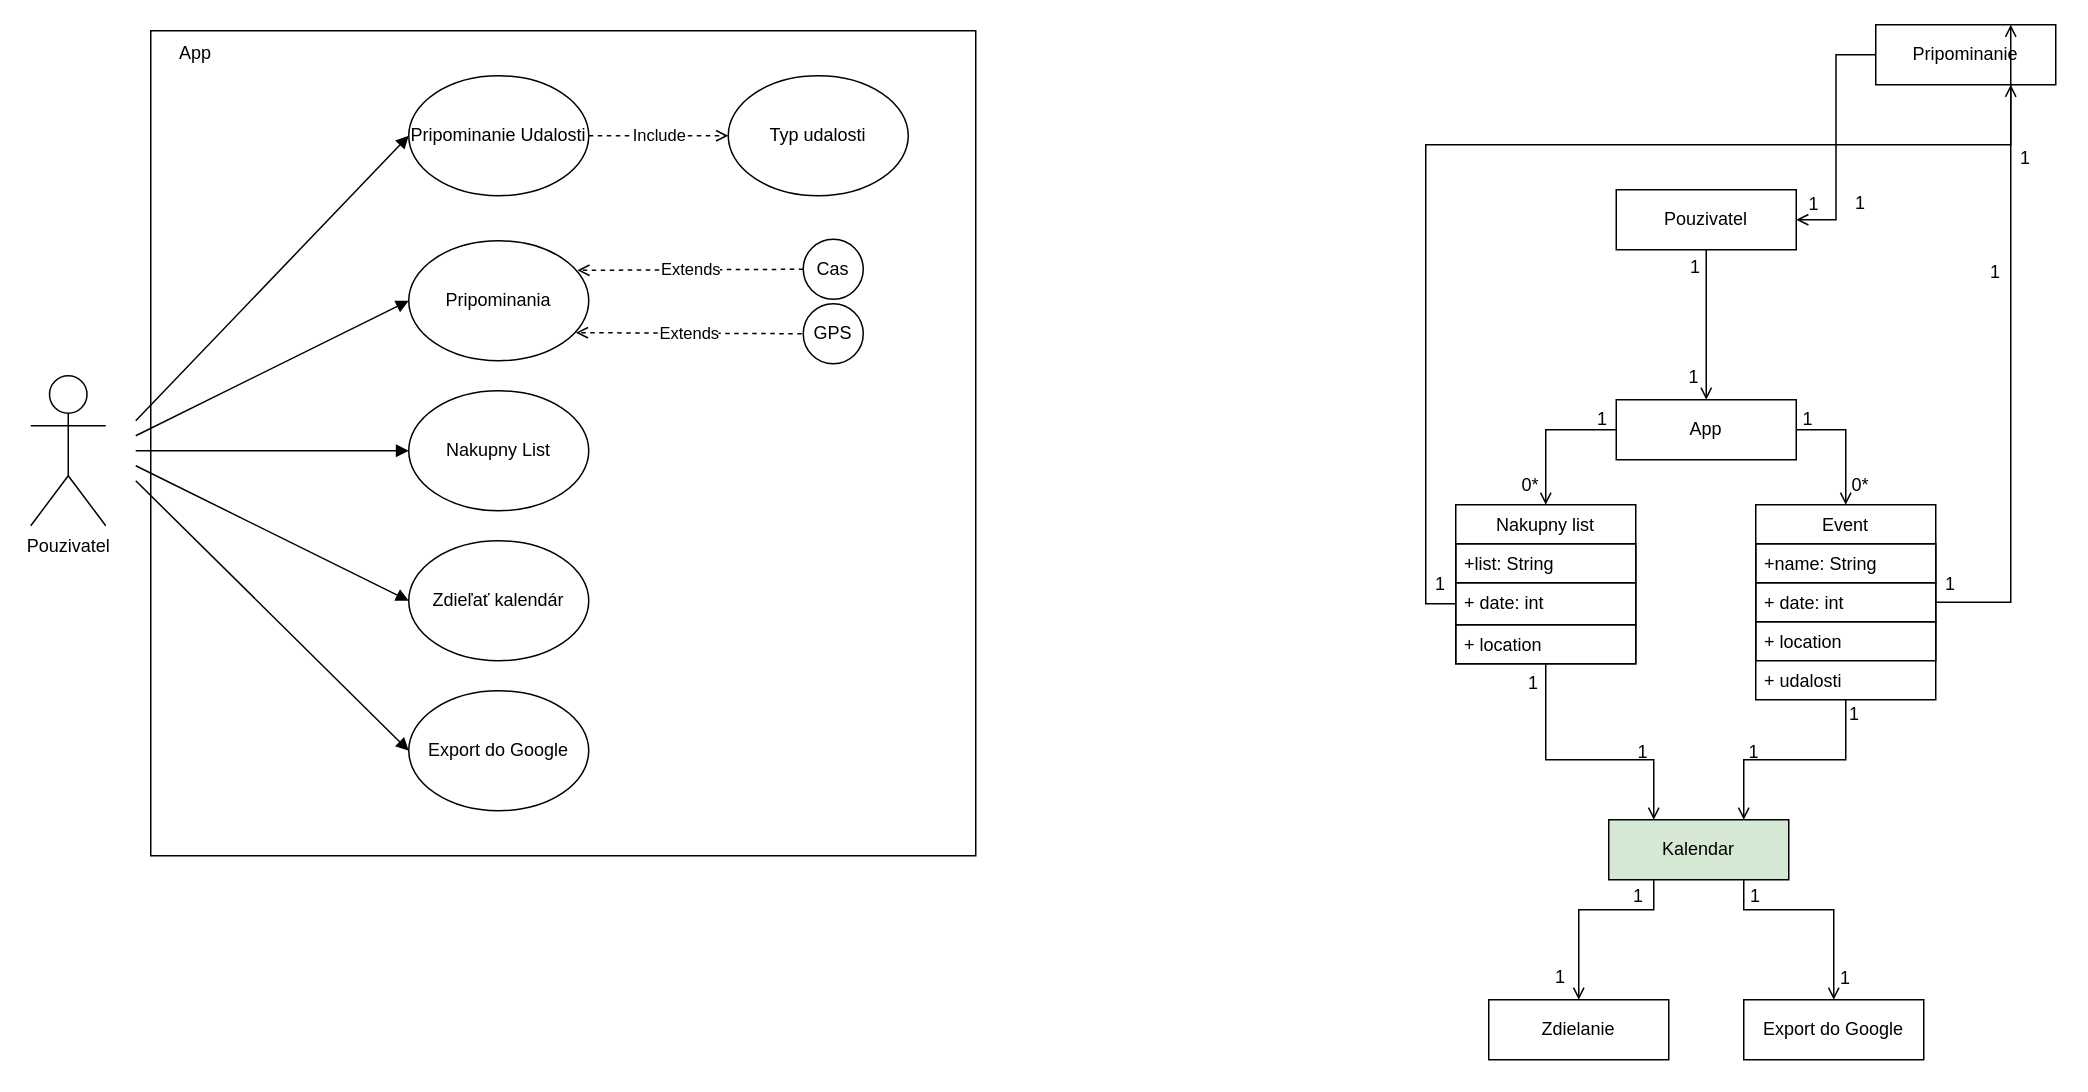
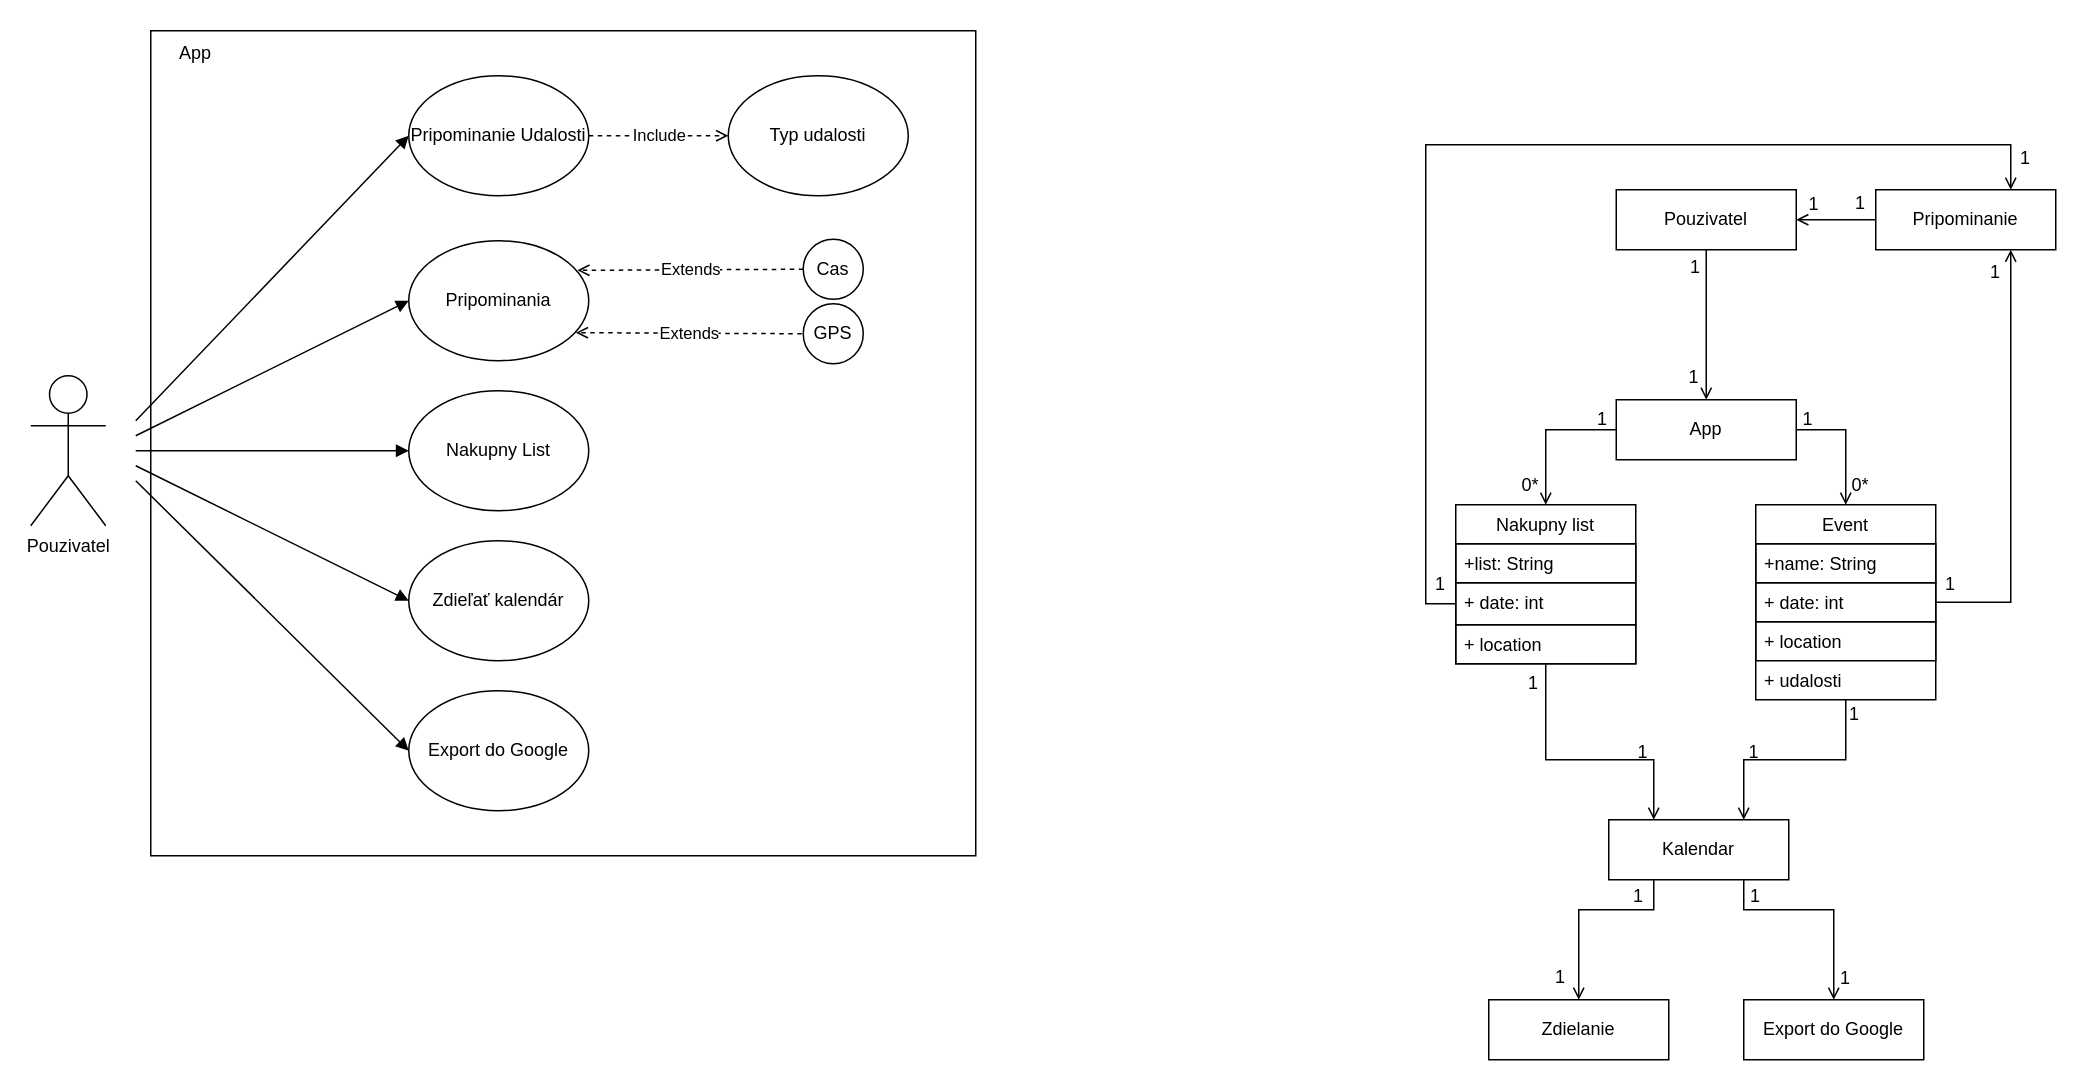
(1966, 55) -> (1966, 220)
(1699, 850) -> (1699, 850)
